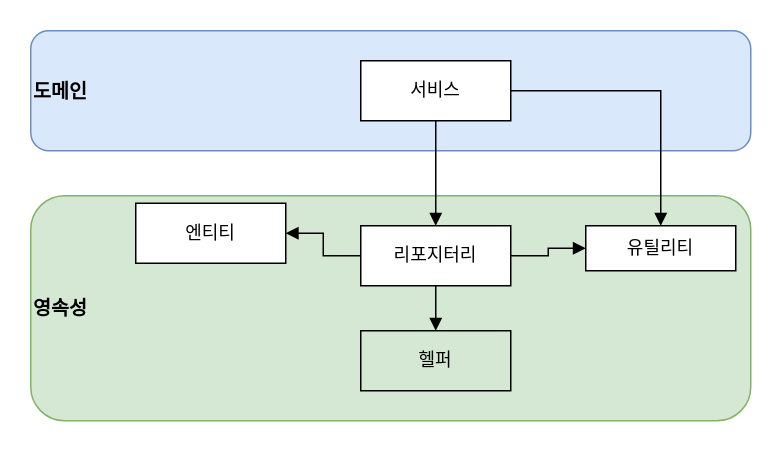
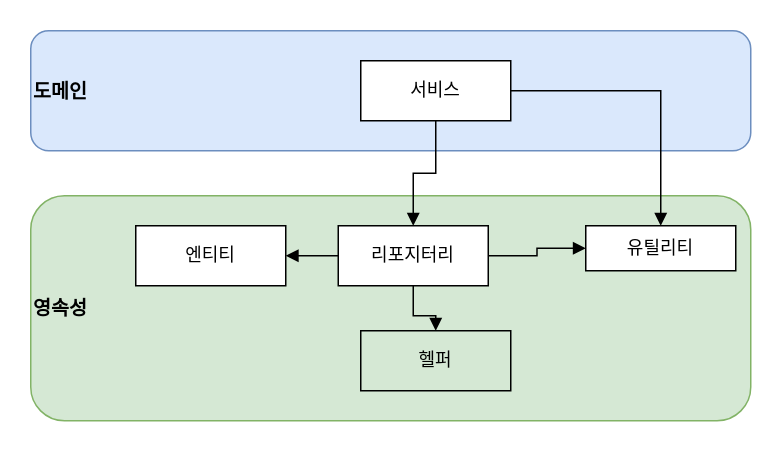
(211, 233) -> (211, 256)
(436, 256) -> (413, 256)
